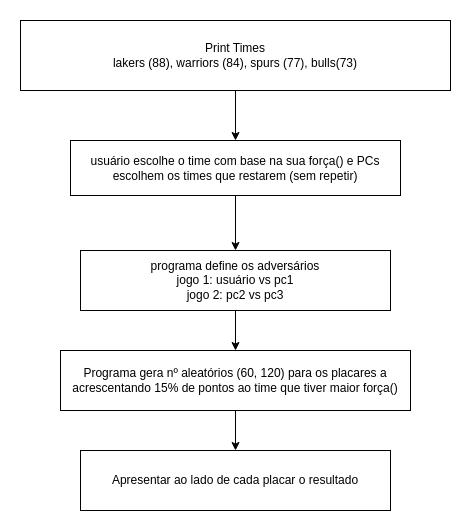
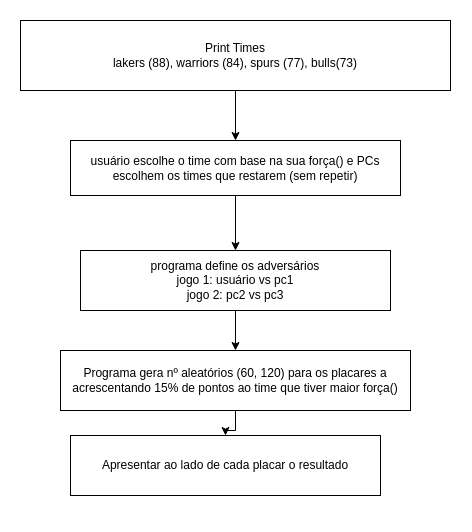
(236, 481) -> (226, 466)
